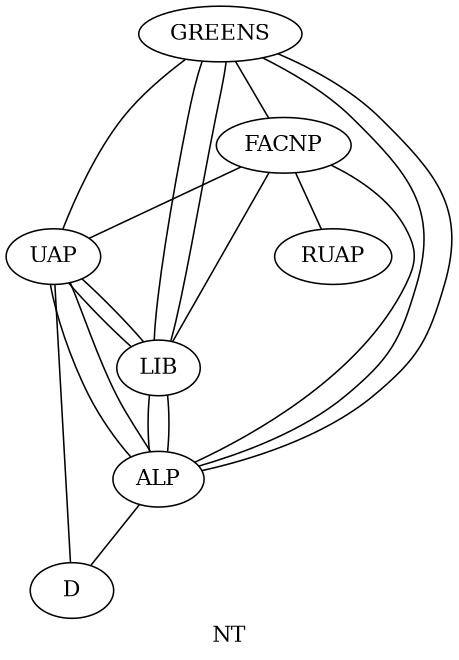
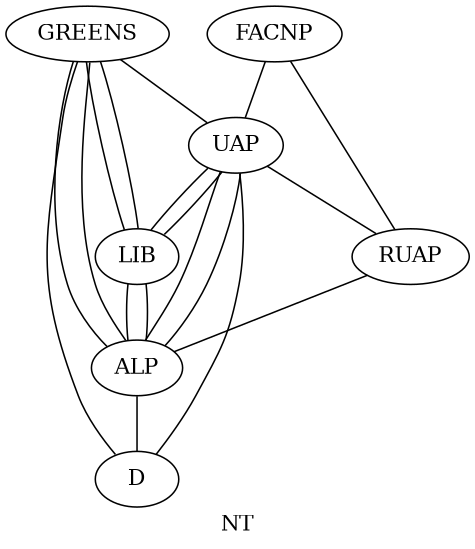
(252, 90) -> (47, 264)
none -> (322, 200)
(221, 257) -> none
(372, 335) -> (271, 314)
